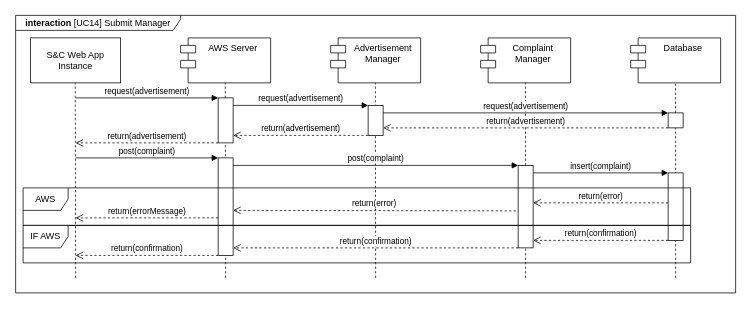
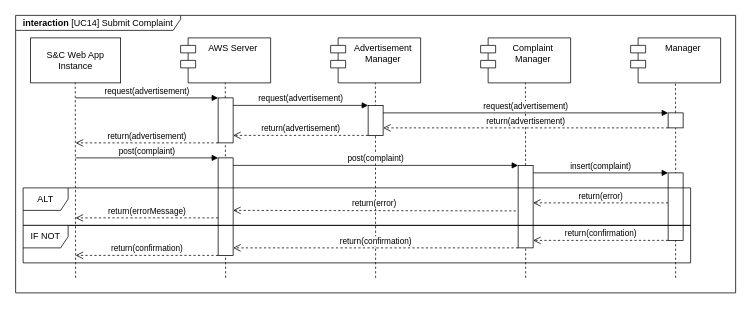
(98, 23) -> (98, 23)
(683, 49) -> (683, 49)
(45, 199) -> (45, 199)
(45, 237) -> (45, 237)
